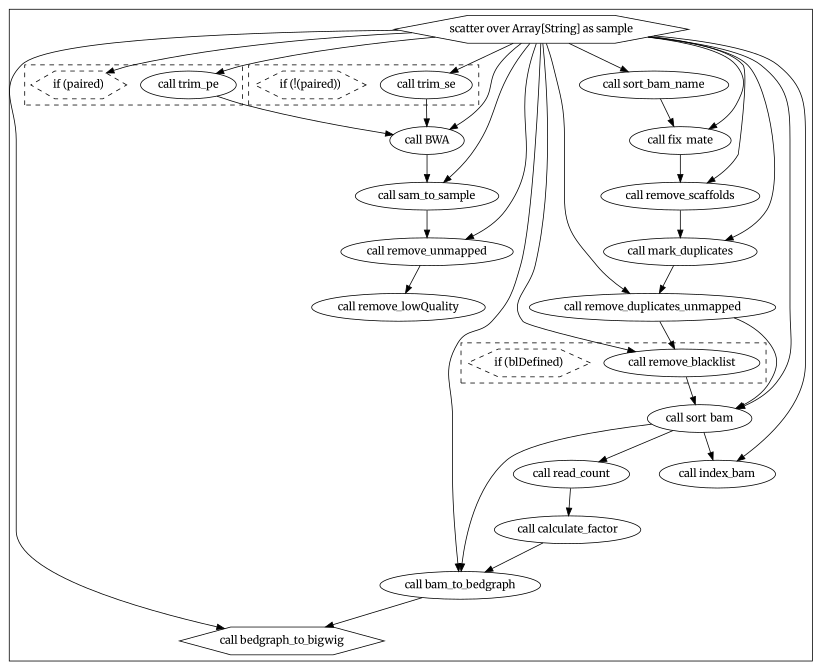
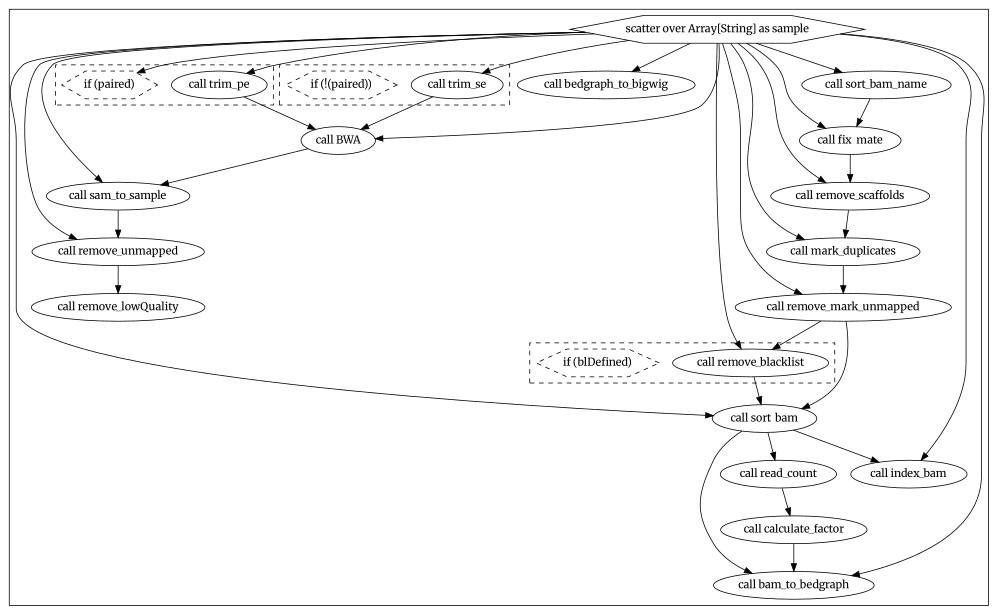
(653, 307) -> (843, 307)
(378, 611) -> none
(282, 641) -> (606, 85)
